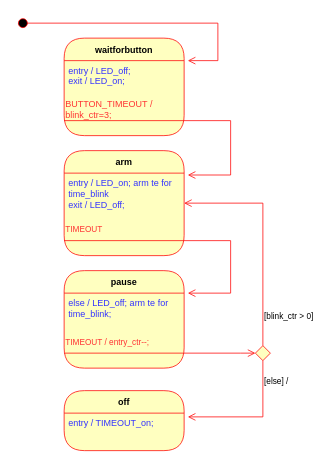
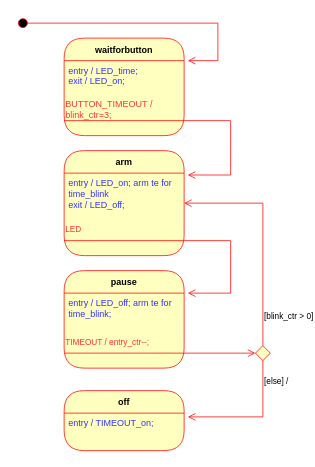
(105, 76) -> (107, 76)
(83, 229) -> (73, 229)
(125, 309) -> (125, 309)
